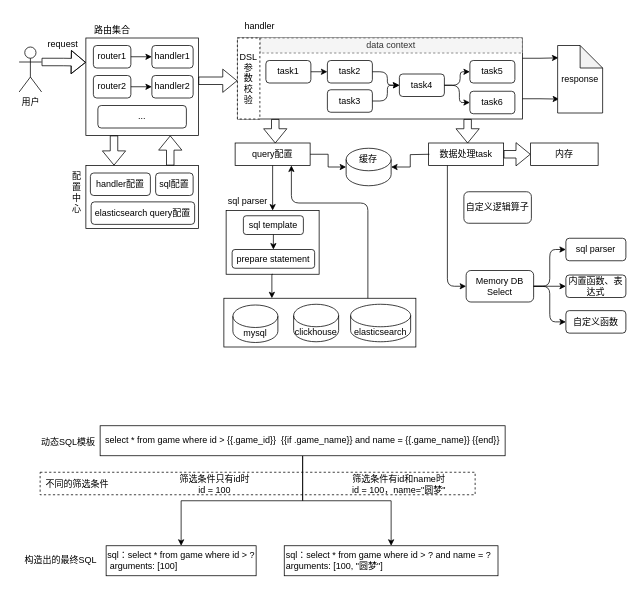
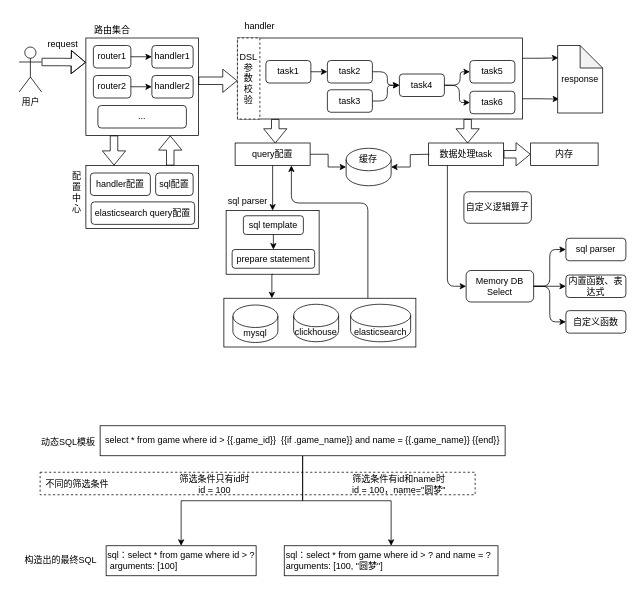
(391, 45) -> none
